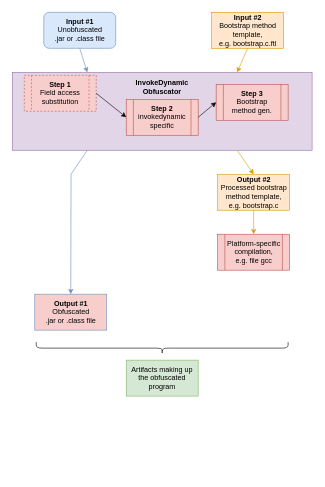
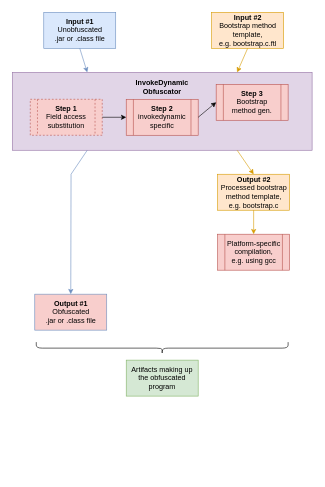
(80, 30) -> (80, 30)
(60, 93) -> (66, 117)
(254, 252) -> (254, 252)
